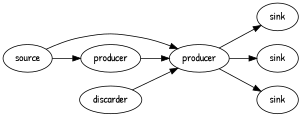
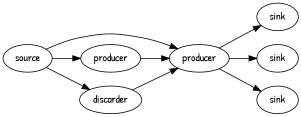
none -> (64, 77)
